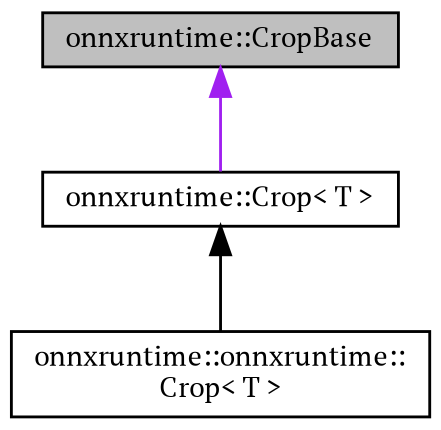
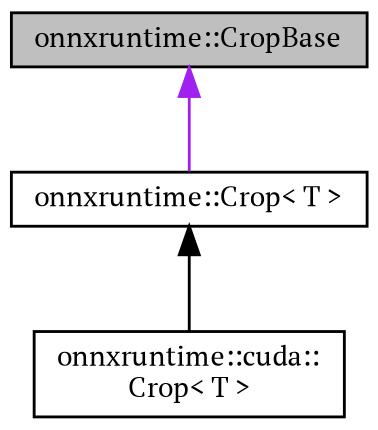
(221, 374) -> (189, 374)
